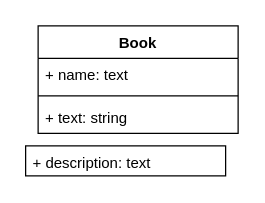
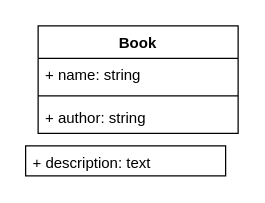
(90, 75) -> (96, 75)
(96, 118) -> (104, 118)
